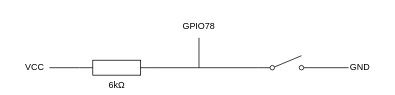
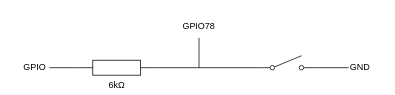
(35, 68) -> (35, 68)
